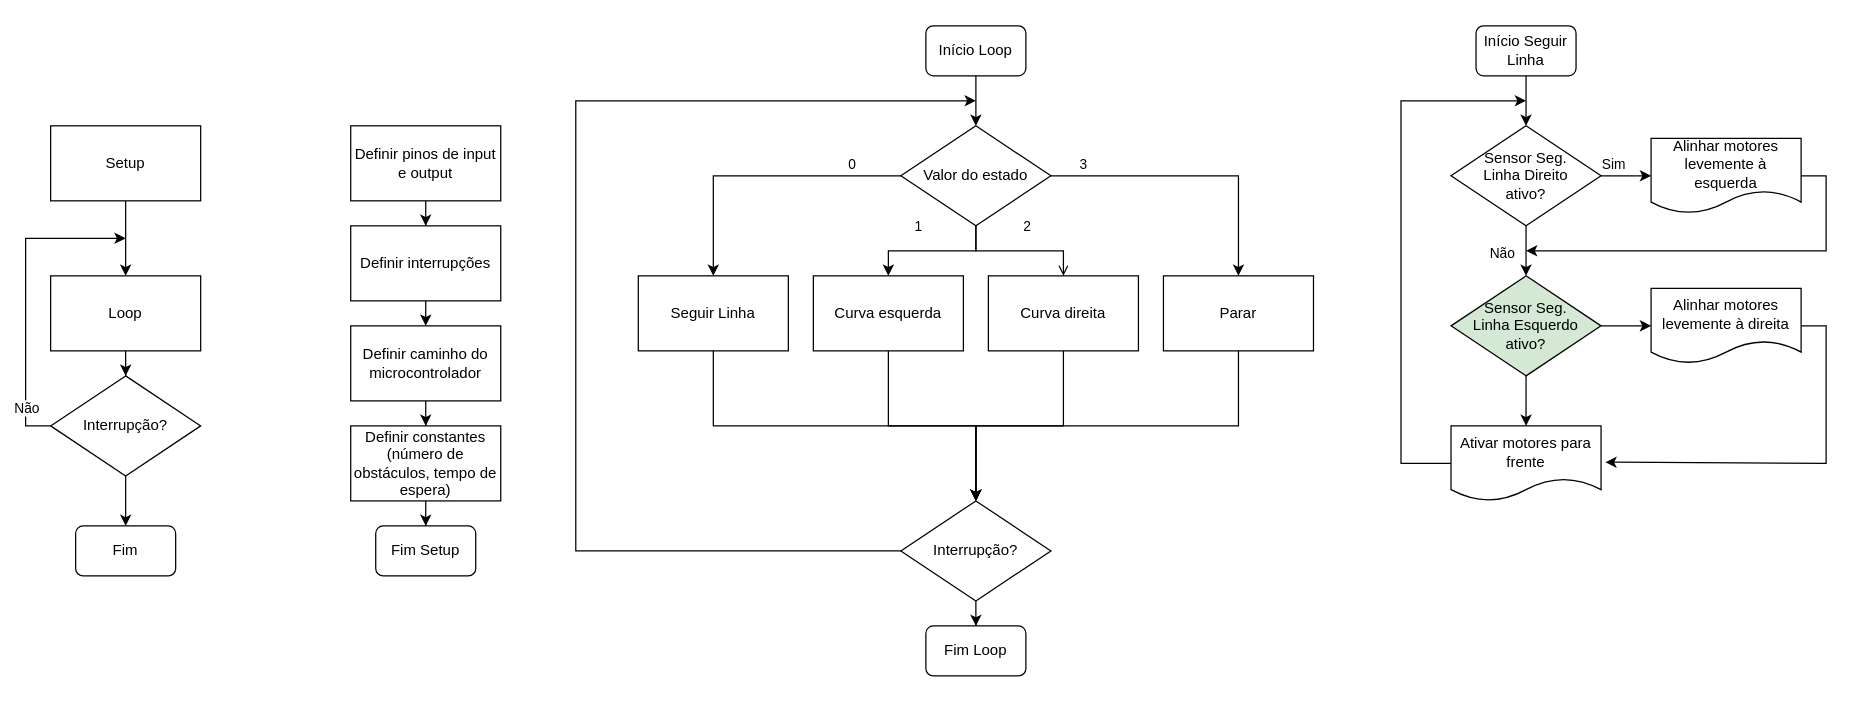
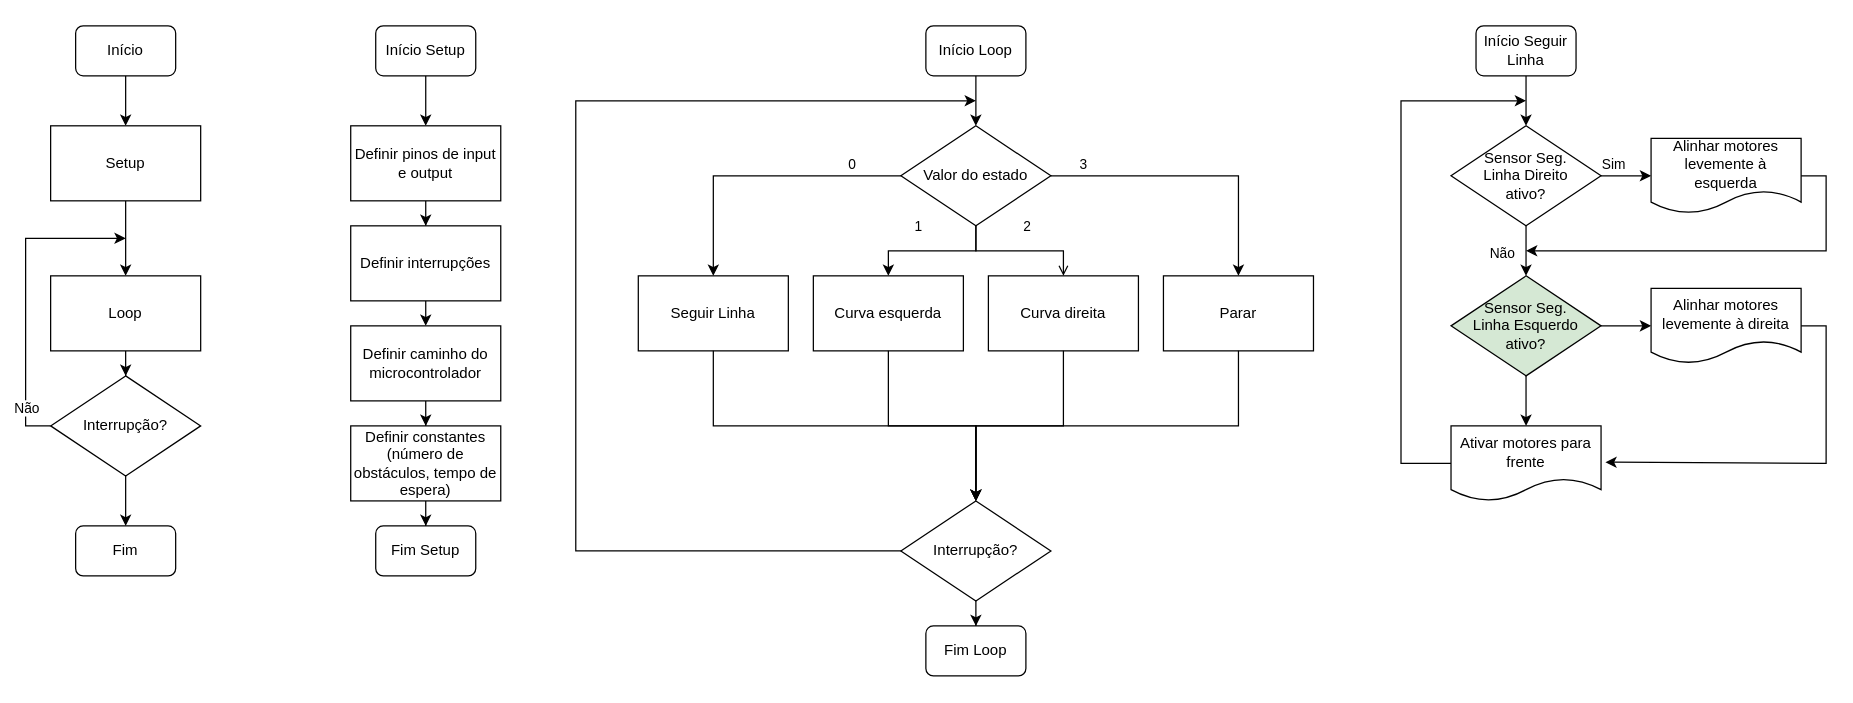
none -> (126, 51)
none -> (426, 51)
none -> (126, 97)
none -> (426, 97)
